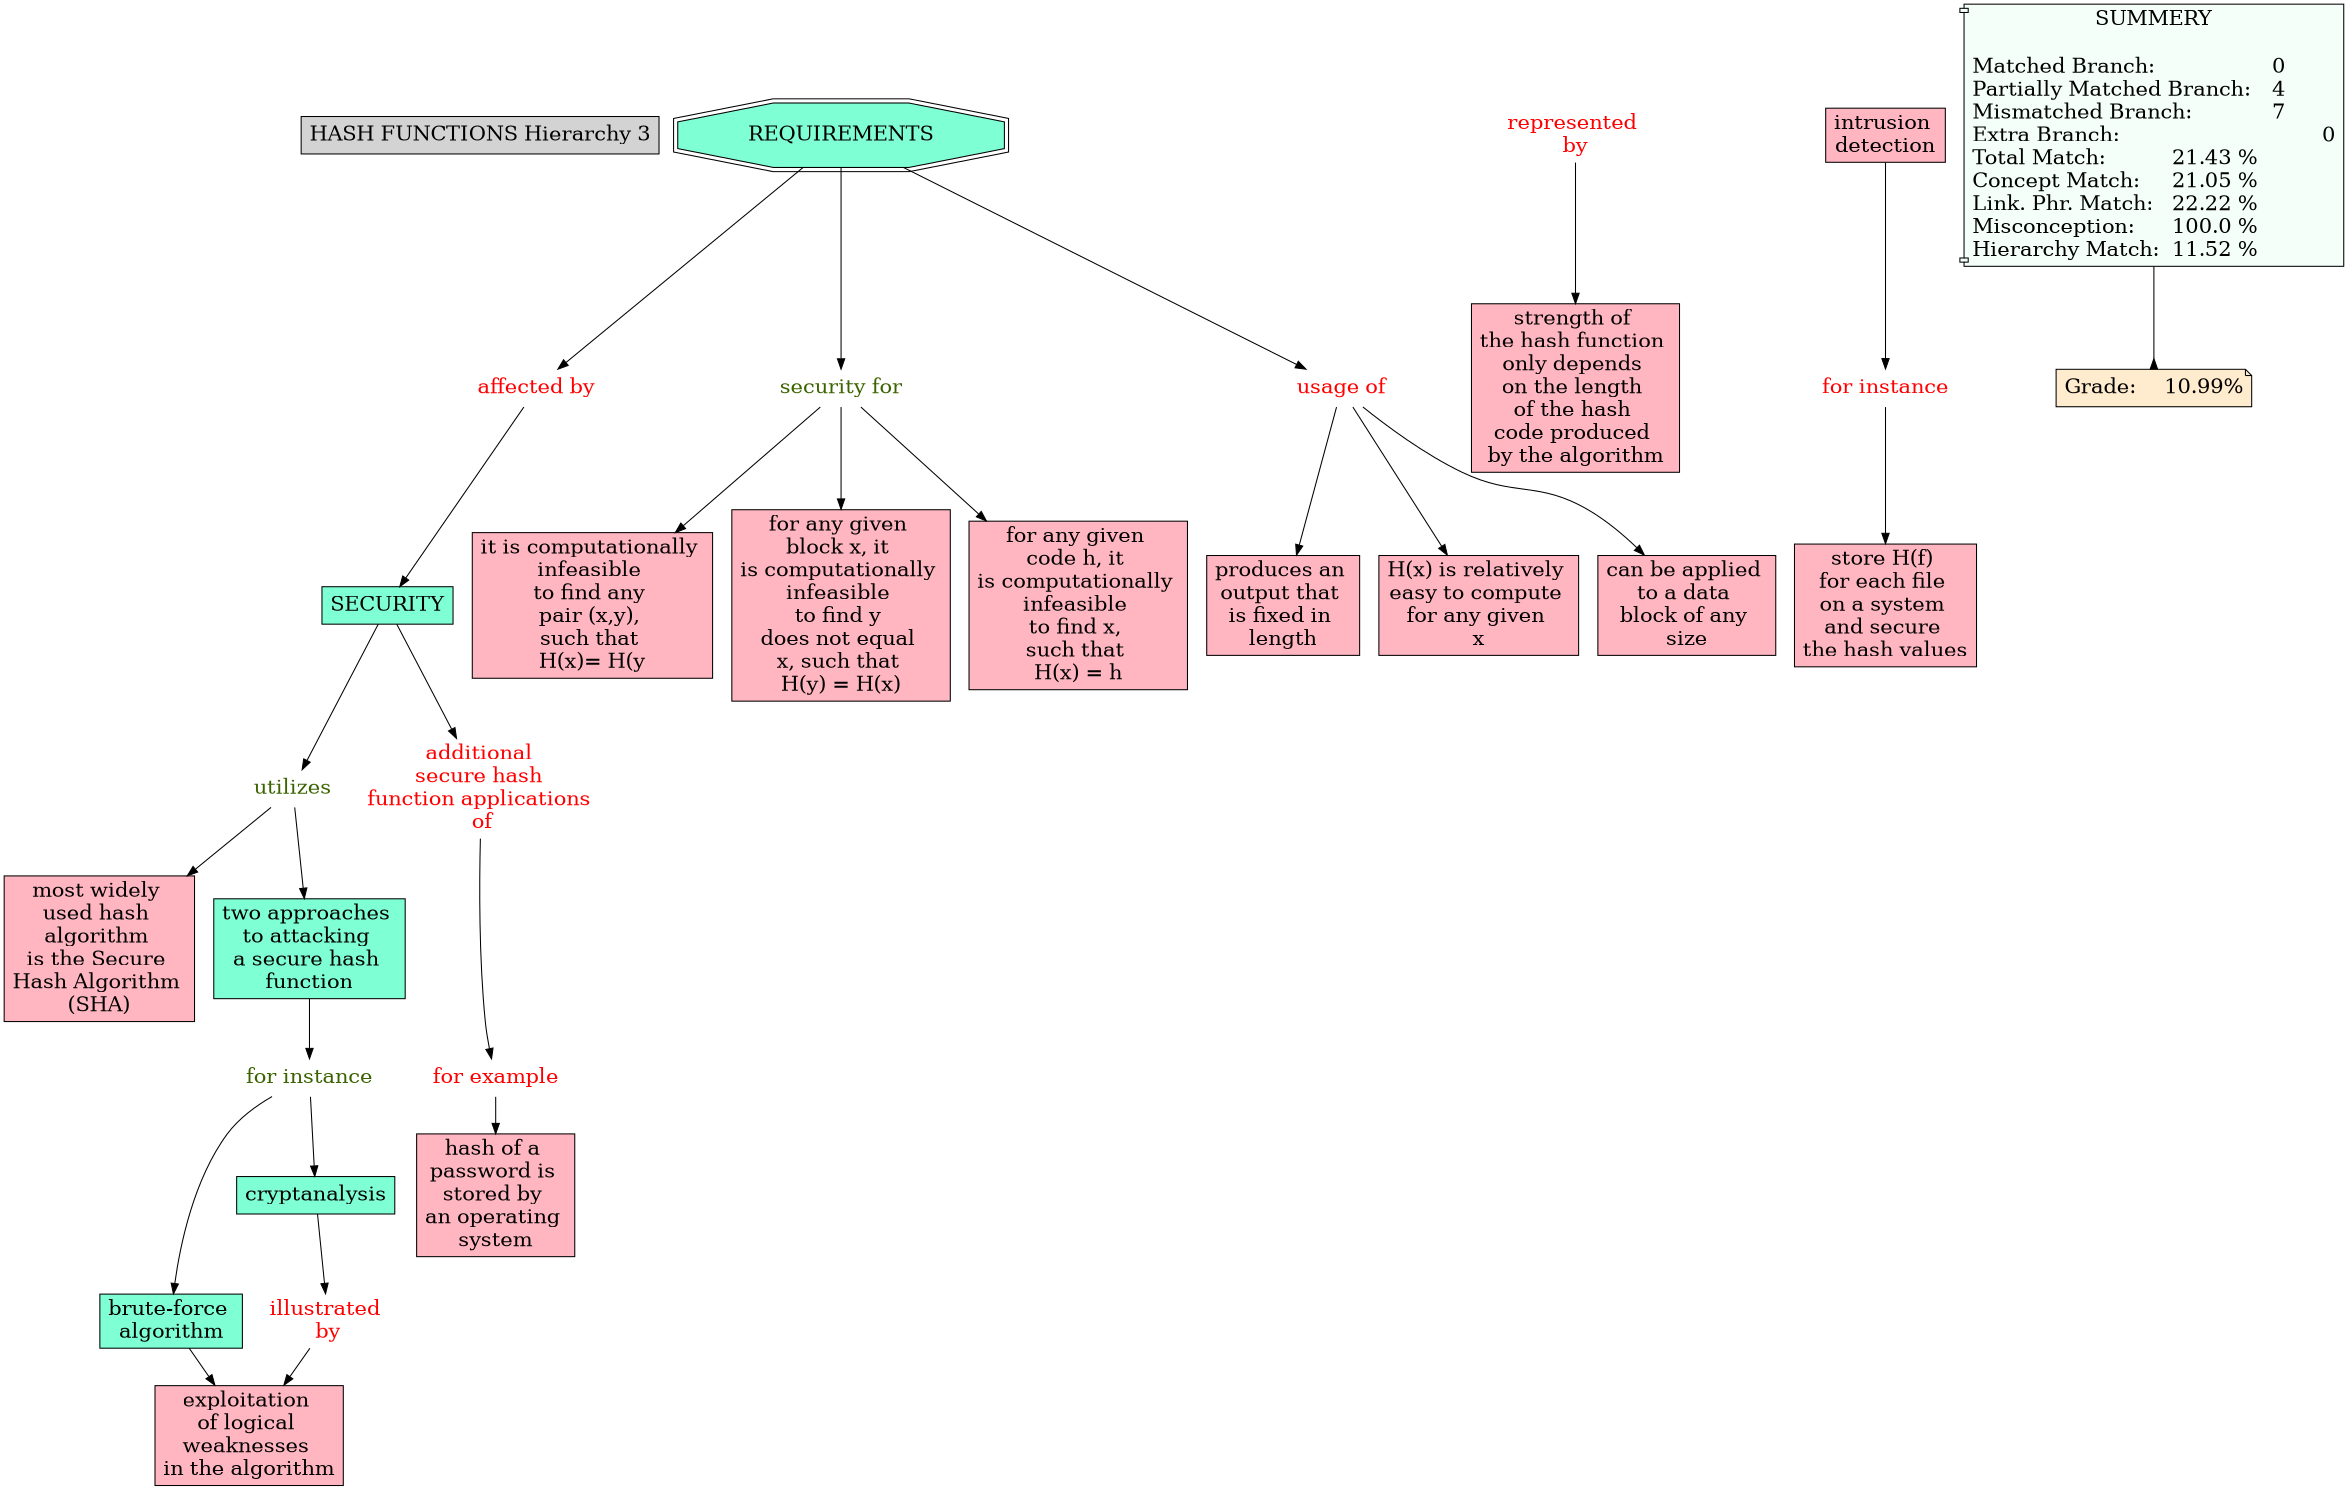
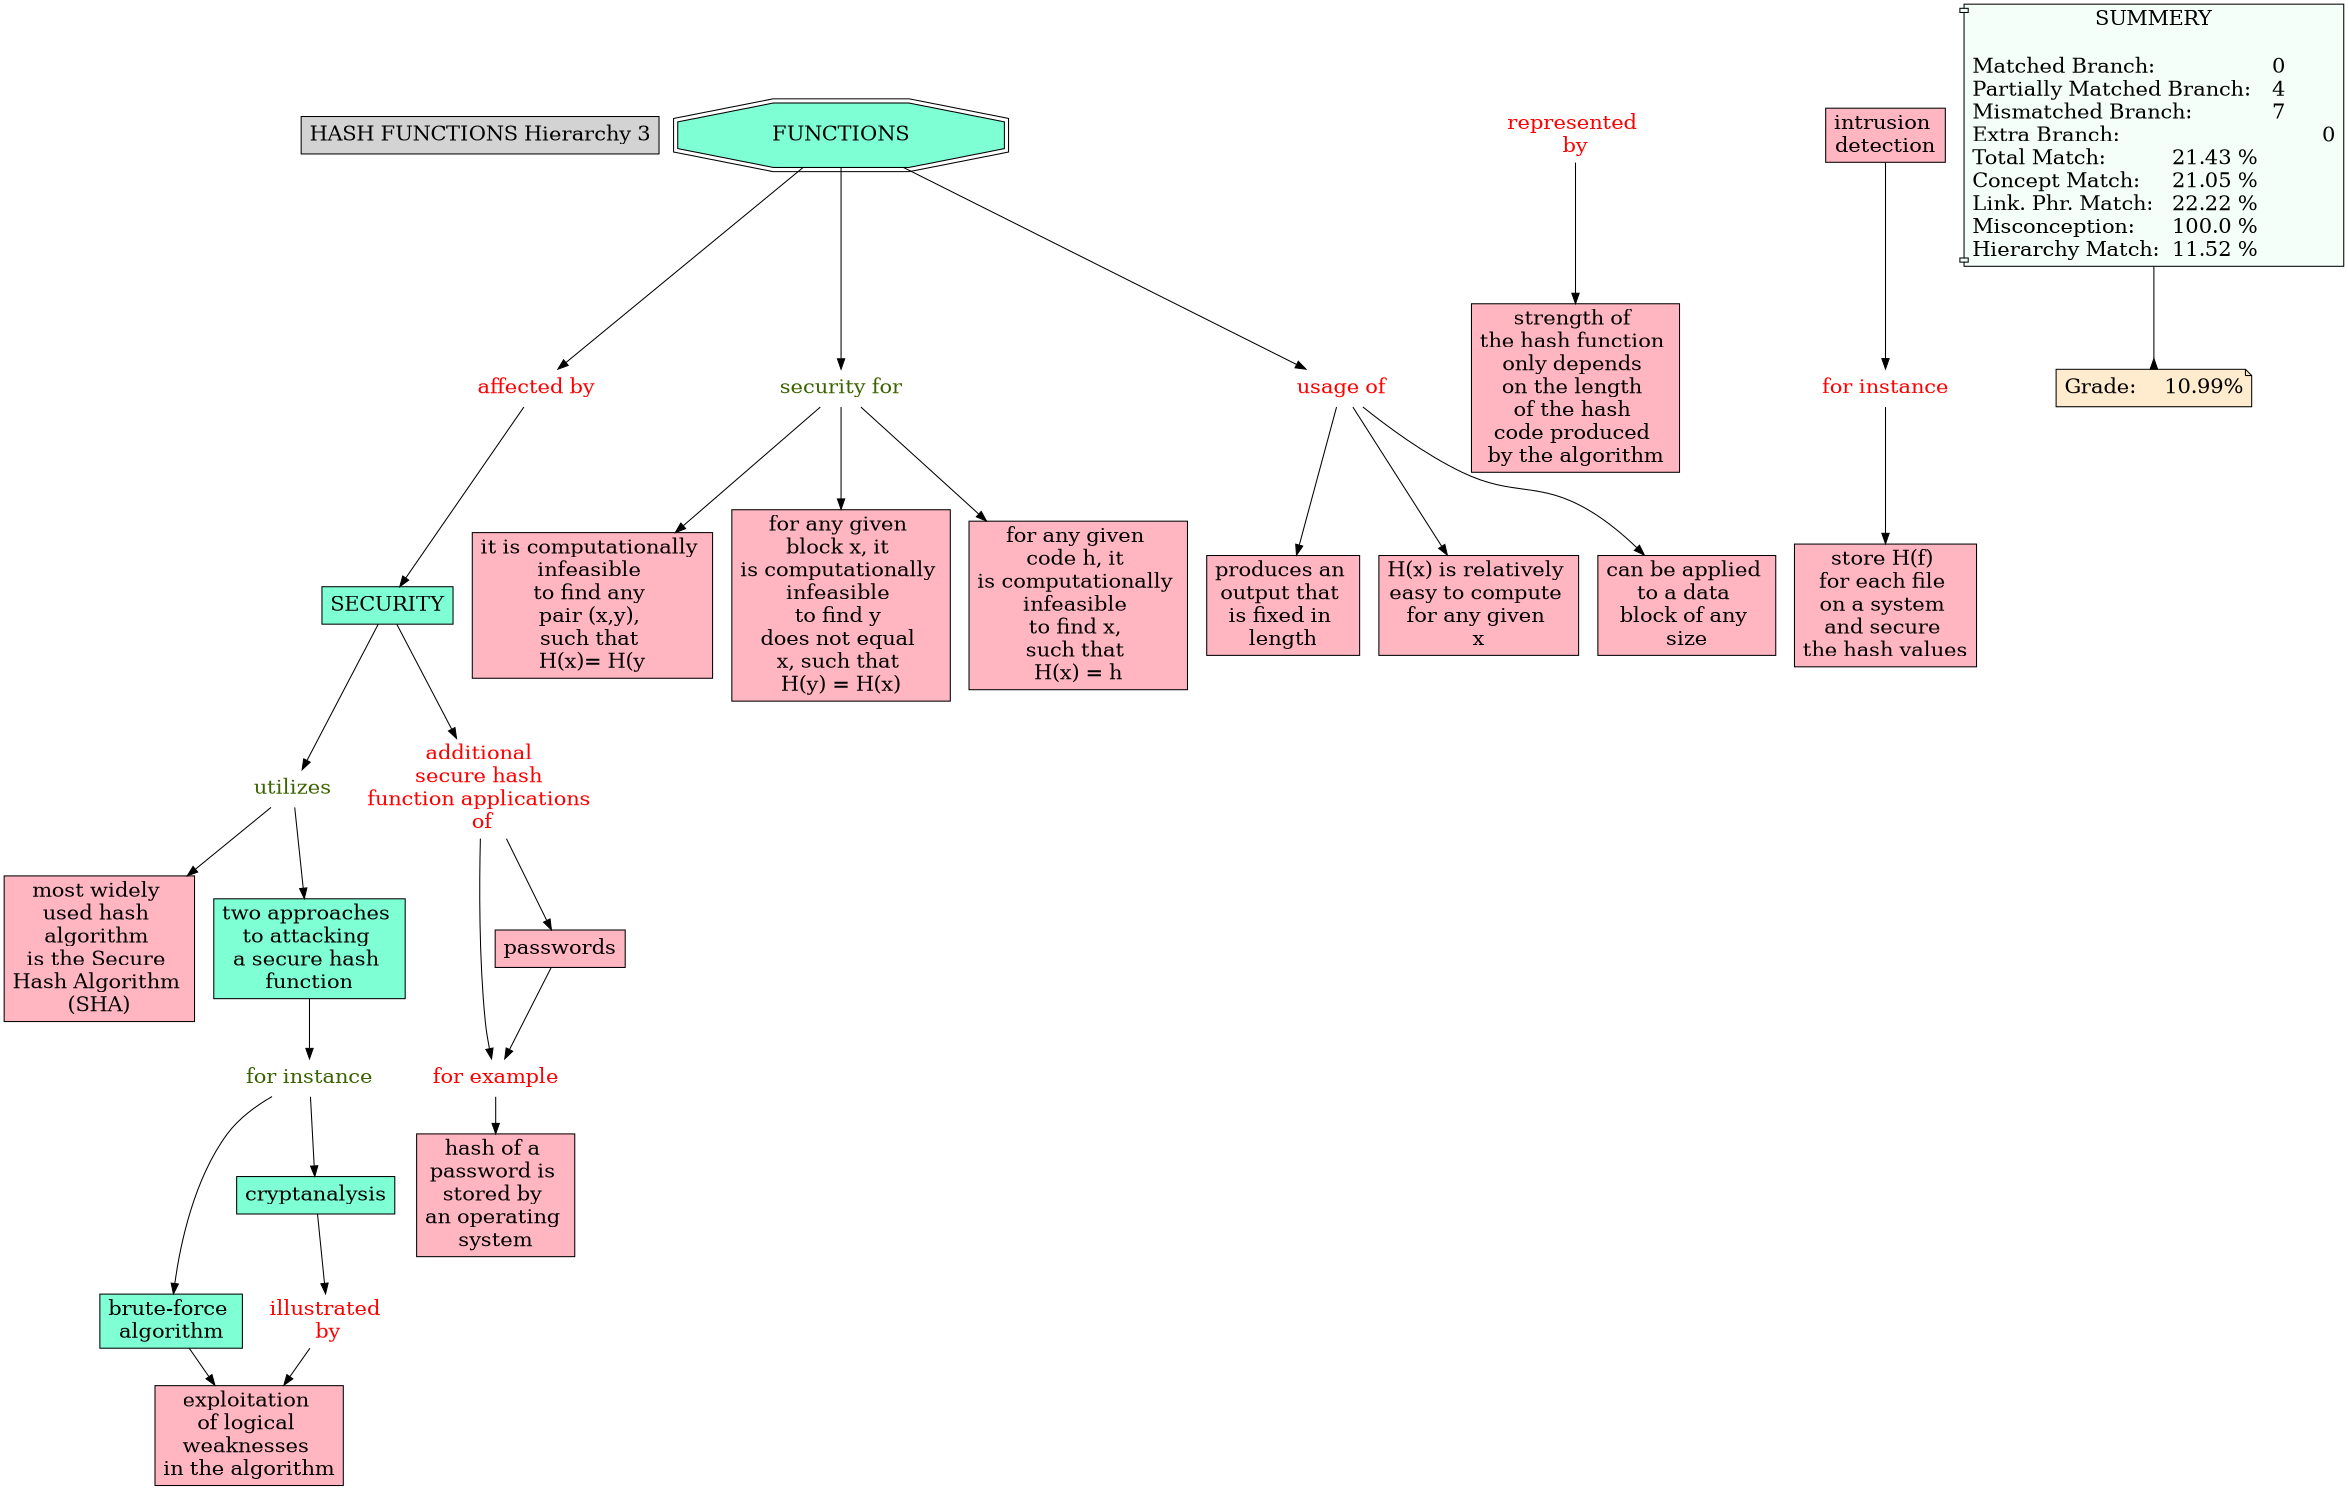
(841, 135) -> (841, 135)
none -> (560, 949)
